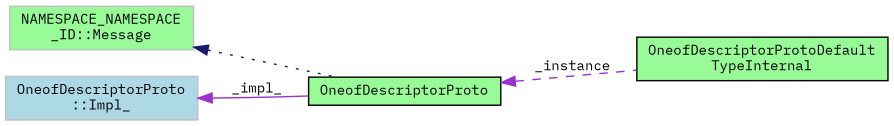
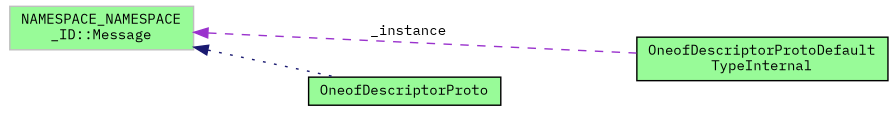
(576, 76) -> (422, 43)
(102, 98) -> none
